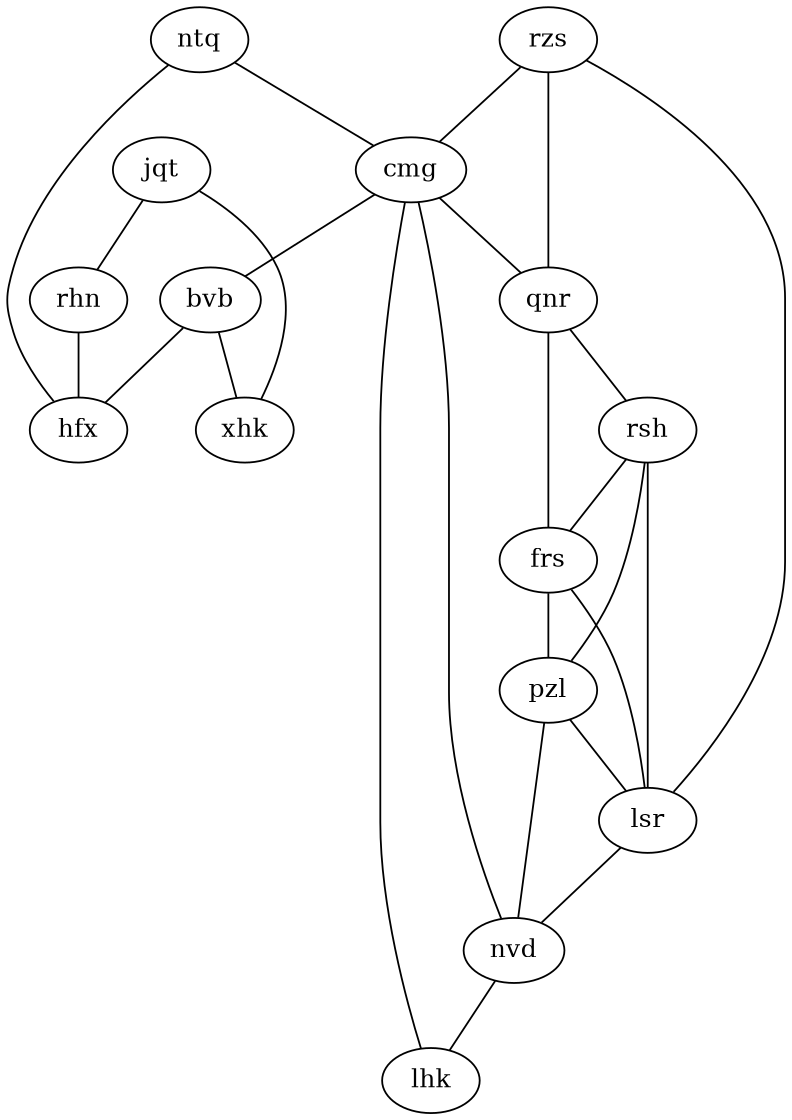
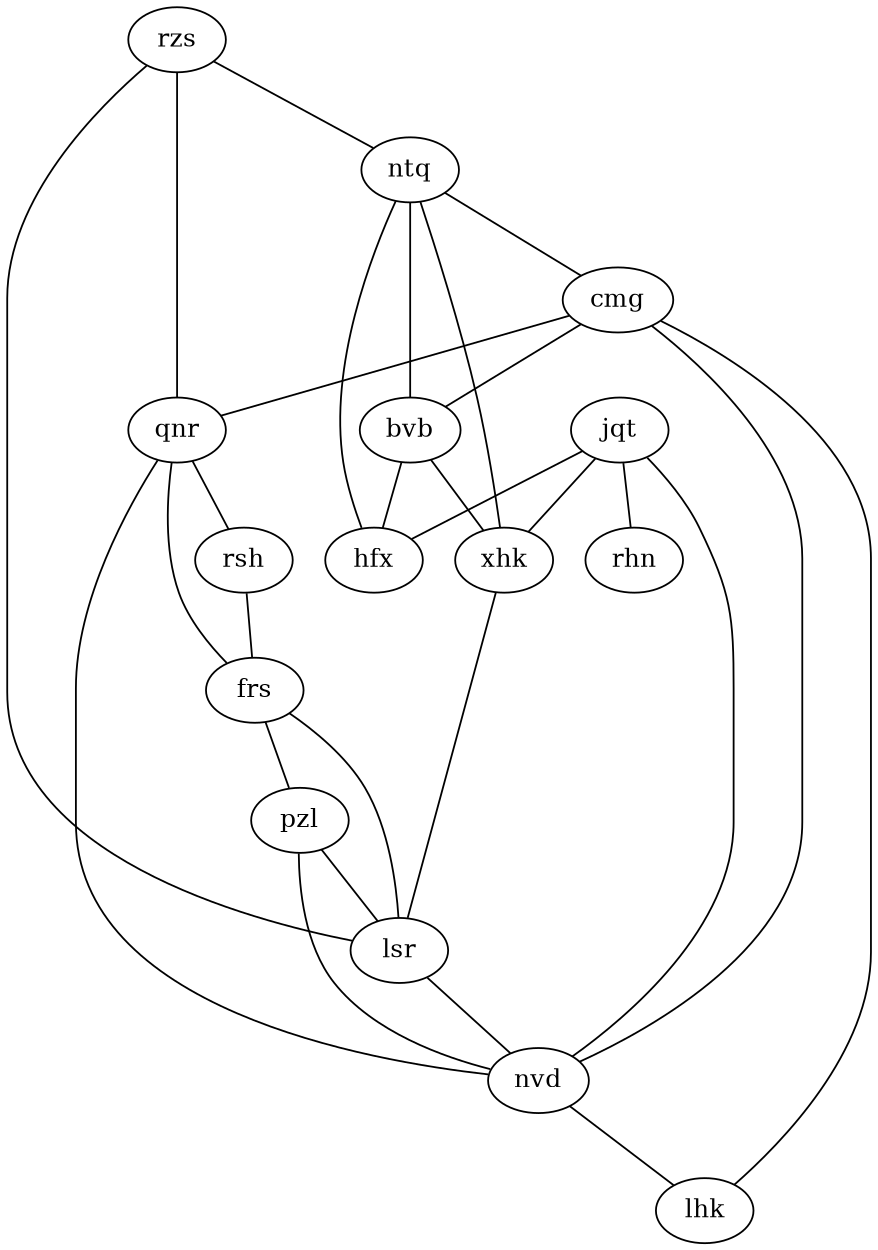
(480, 104) -> (294, 105)
none -> (410, 300)
none -> (468, 363)
(79, 365) -> (506, 491)
(623, 567) -> none
(648, 625) -> (452, 755)
none -> (734, 775)
none -> (93, 892)
